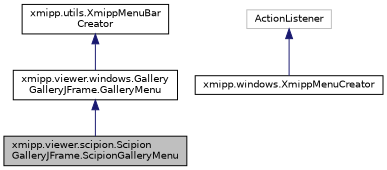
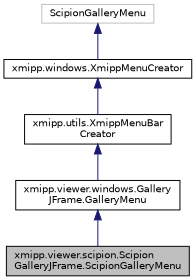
(289, 19) -> (98, 14)
(95, 85) -> (98, 195)
none -> (98, 101)
